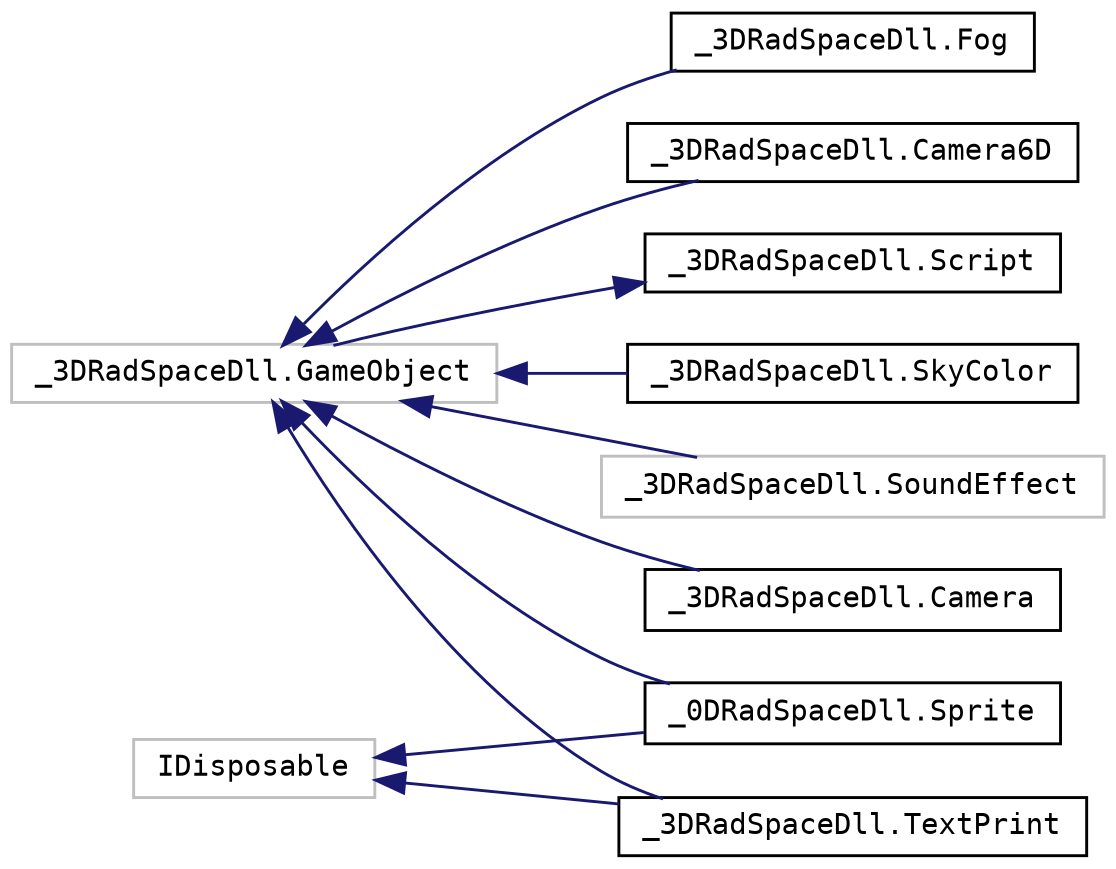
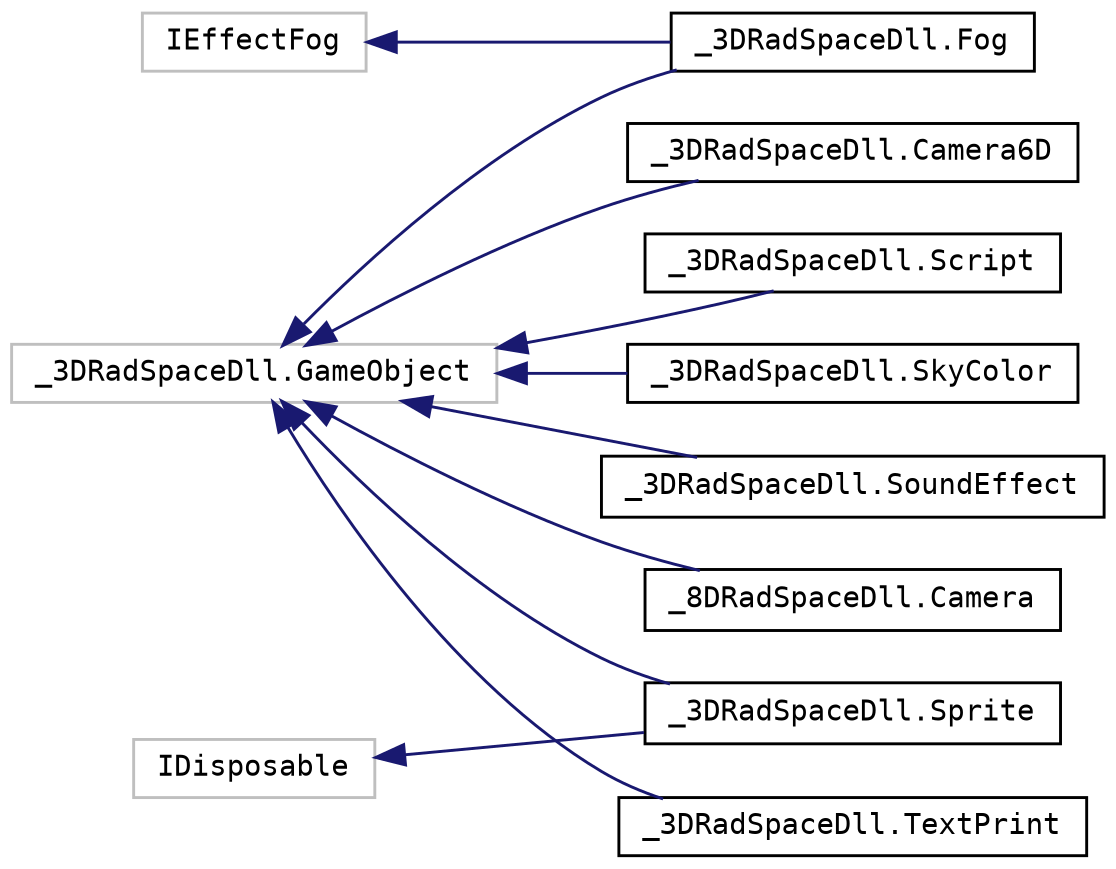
none -> (254, 42)
(474, 314) -> (651, 319)
(853, 487) -> (853, 487)
(853, 600) -> (853, 600)
(853, 713) -> (853, 713)
(512, 794) -> none
